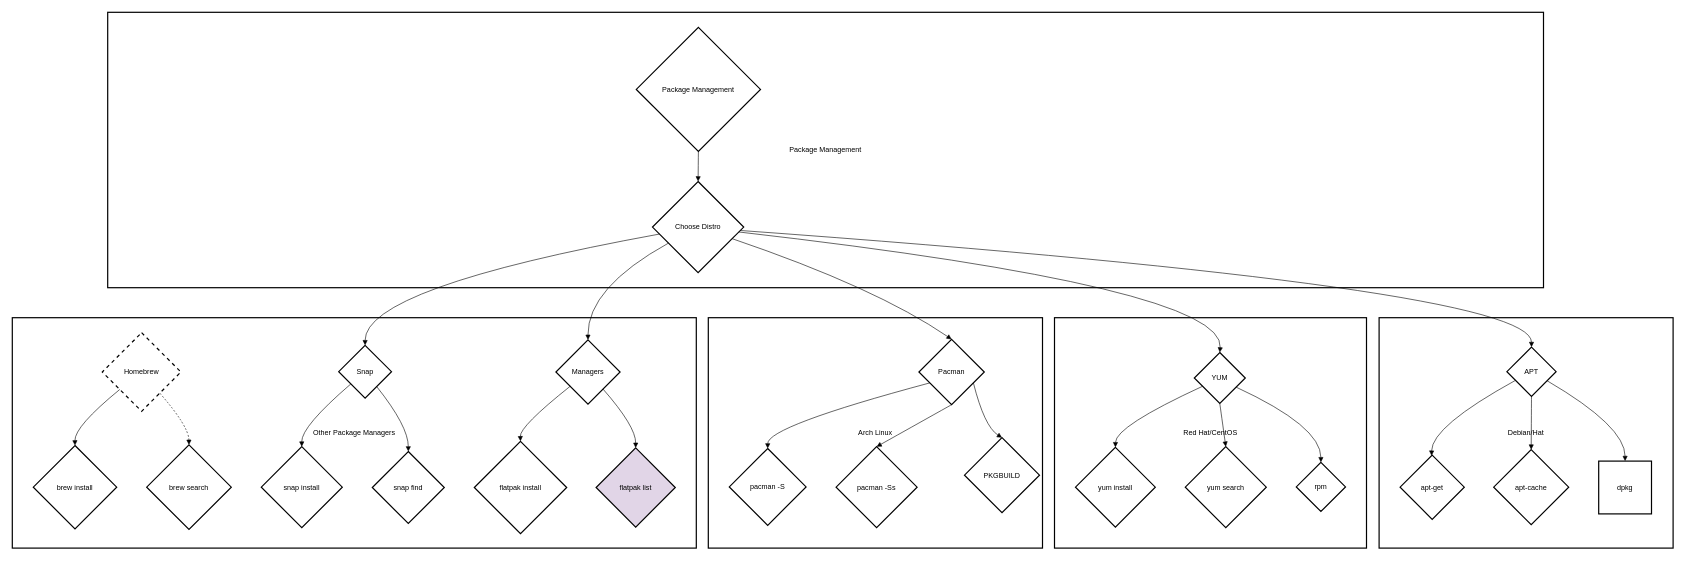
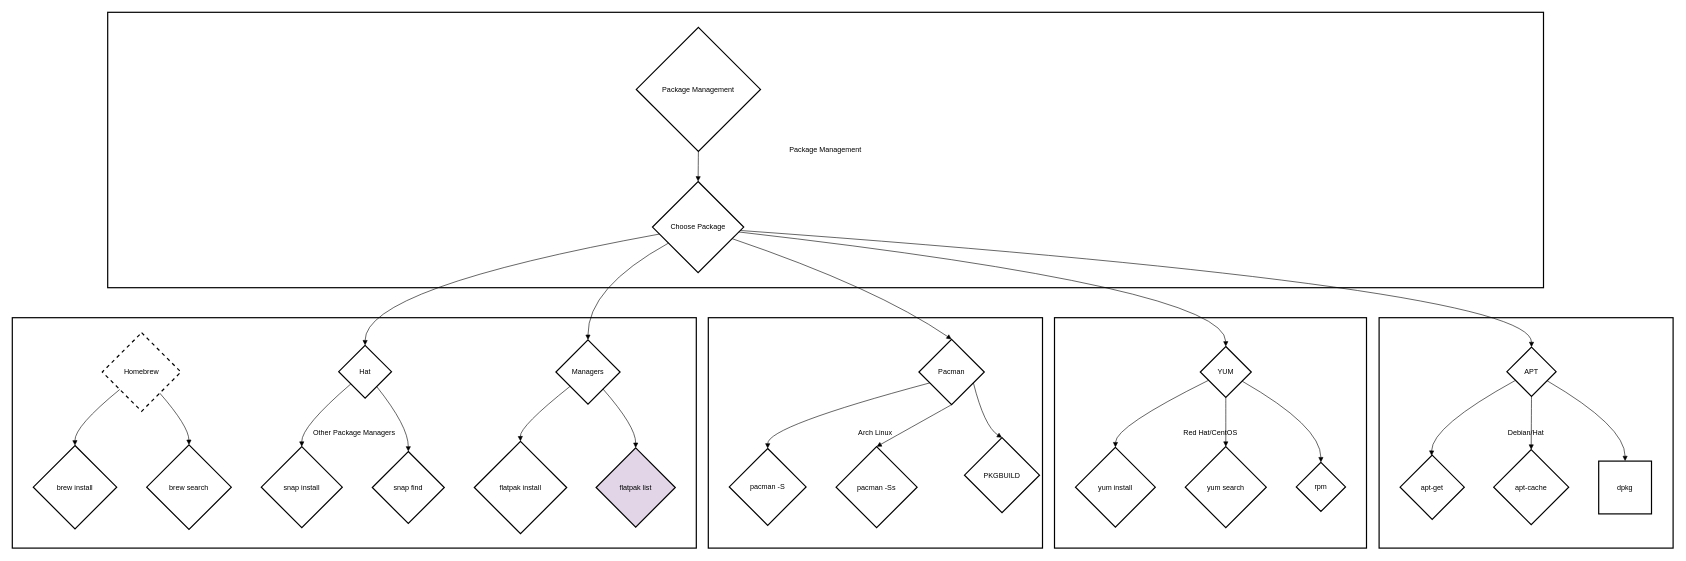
(698, 227) -> (698, 227)
(365, 372) -> (365, 372)
(1220, 378) -> (1226, 372)
(176, 414) -> (176, 414)
